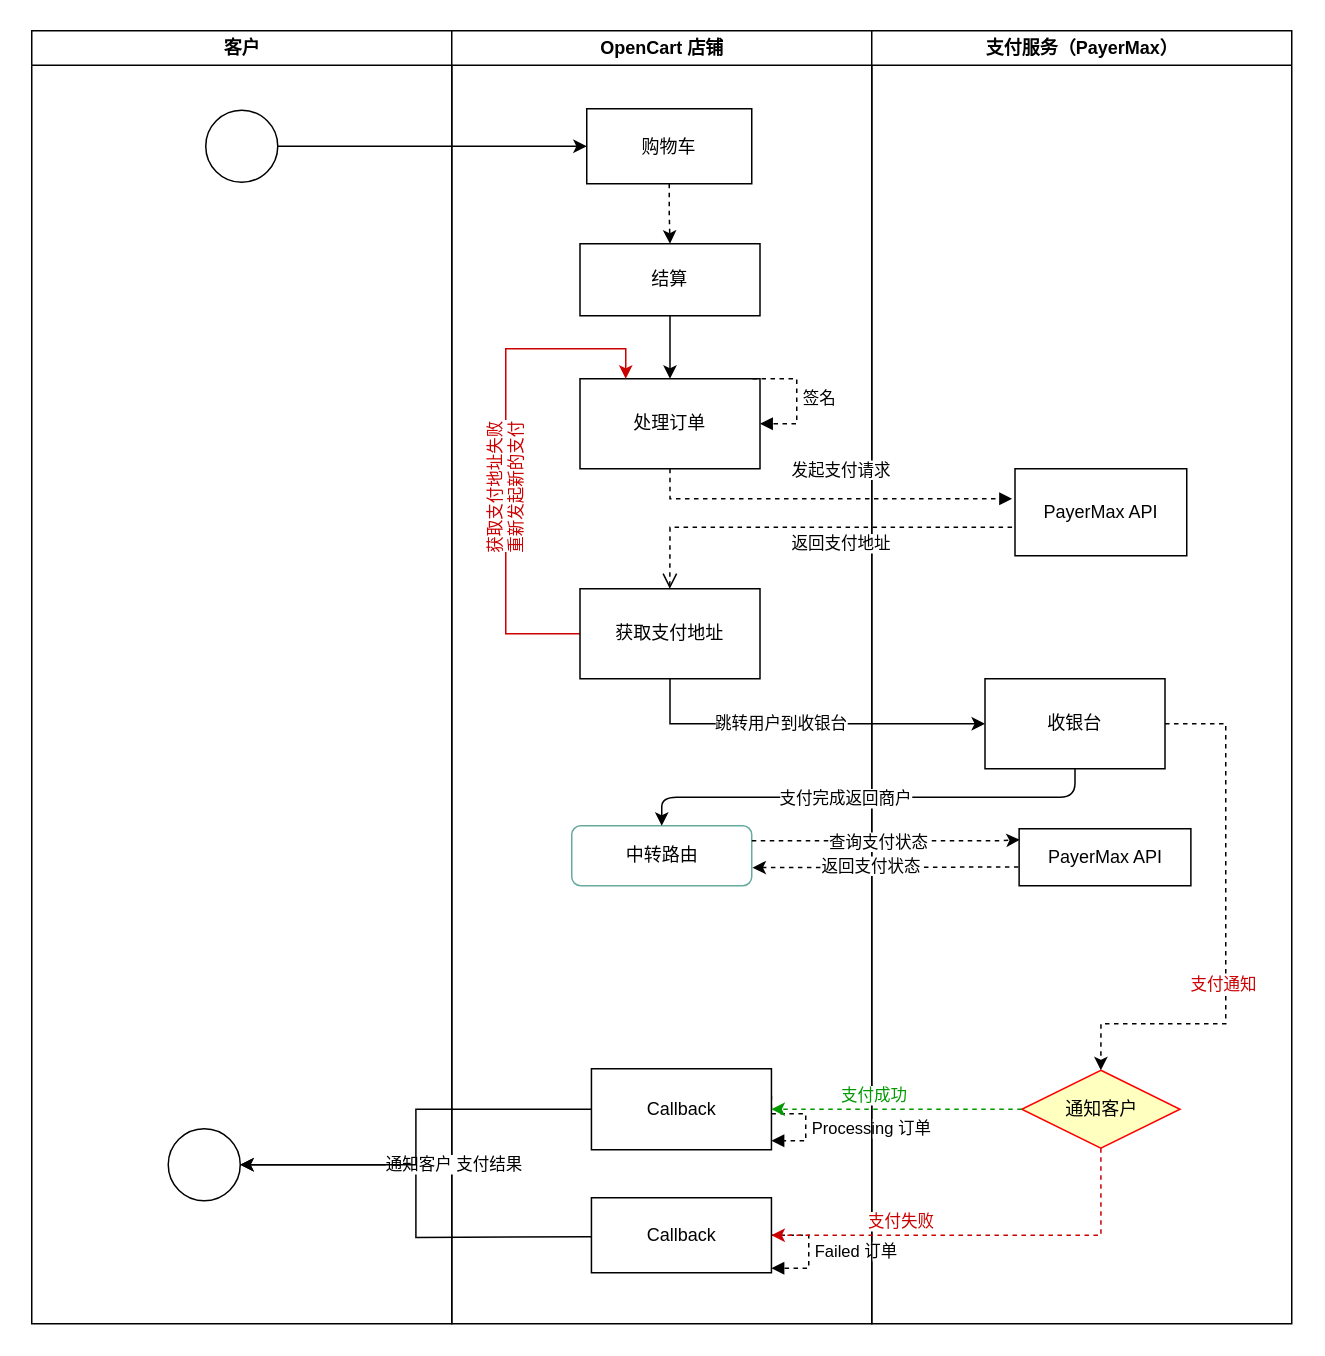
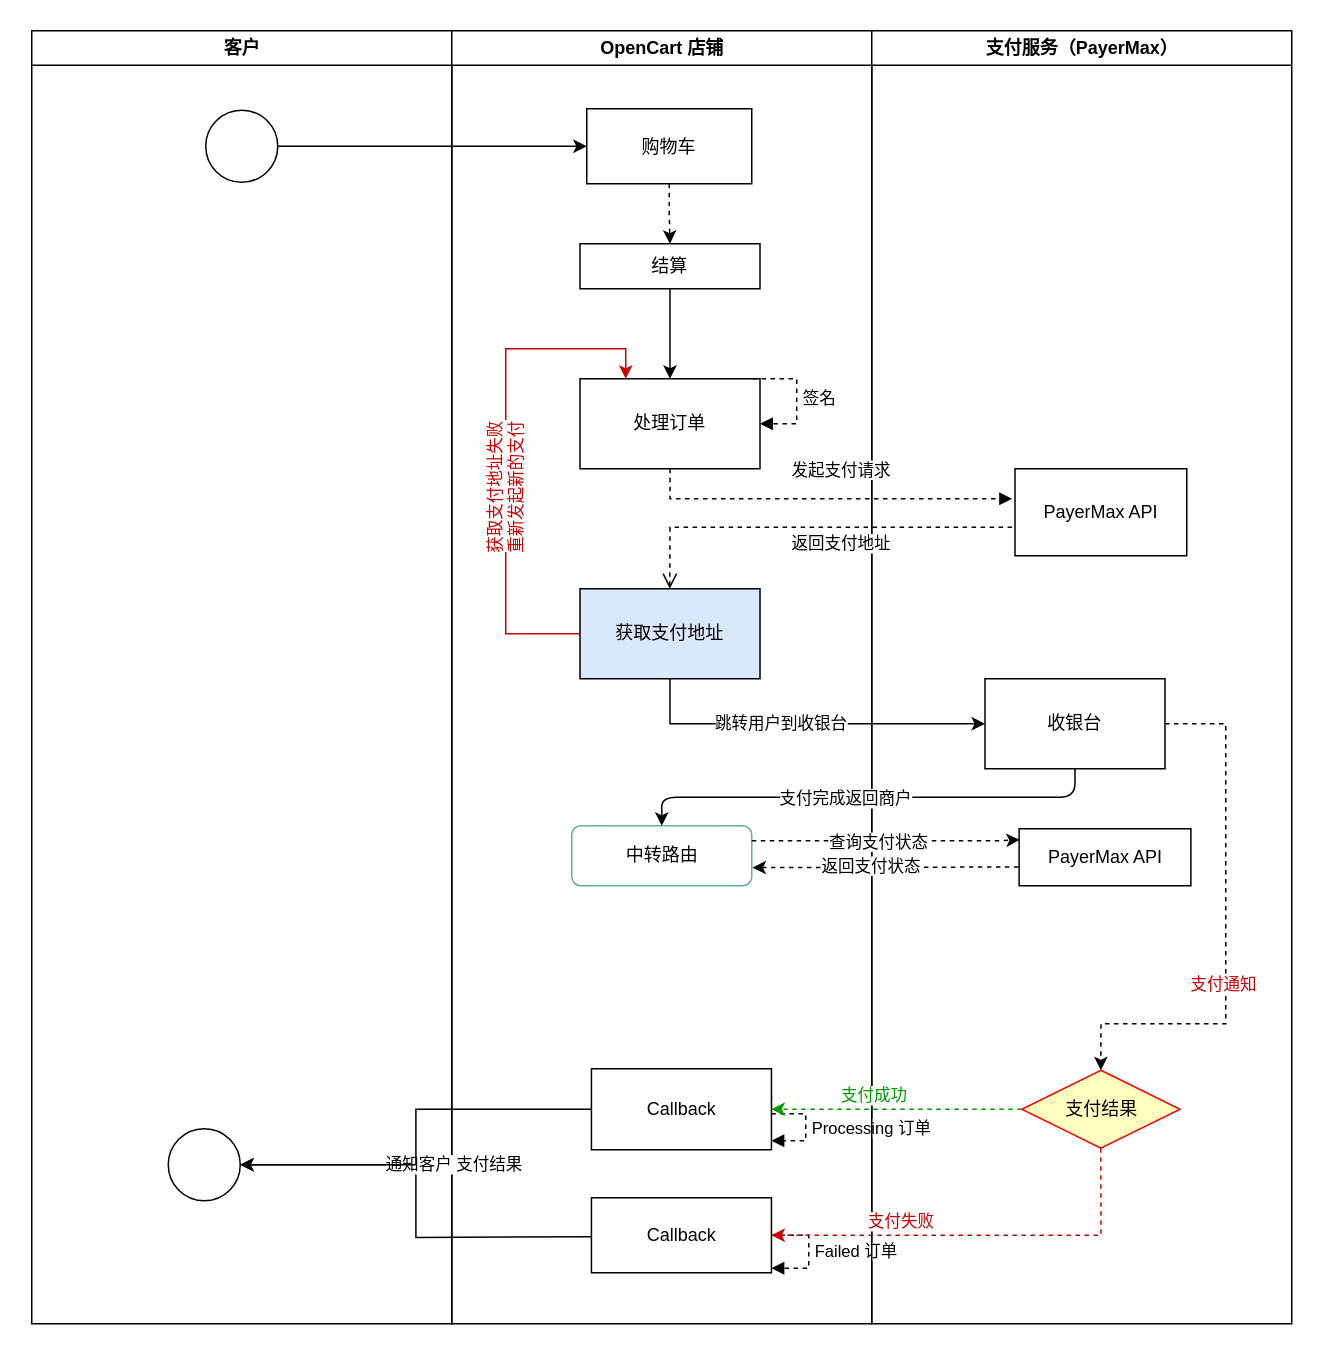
(670, 280) -> (670, 266)
(670, 634) -> (670, 634)
(1102, 1109) -> (1102, 1109)
